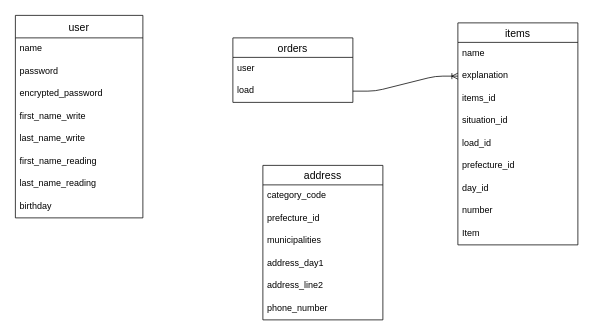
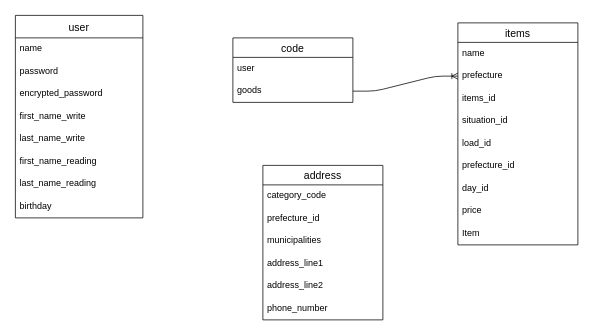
(293, 48) -> (293, 48)
(487, 75) -> (487, 75)
(246, 90) -> (250, 90)
(477, 210) -> (473, 210)
(297, 263) -> (297, 263)
